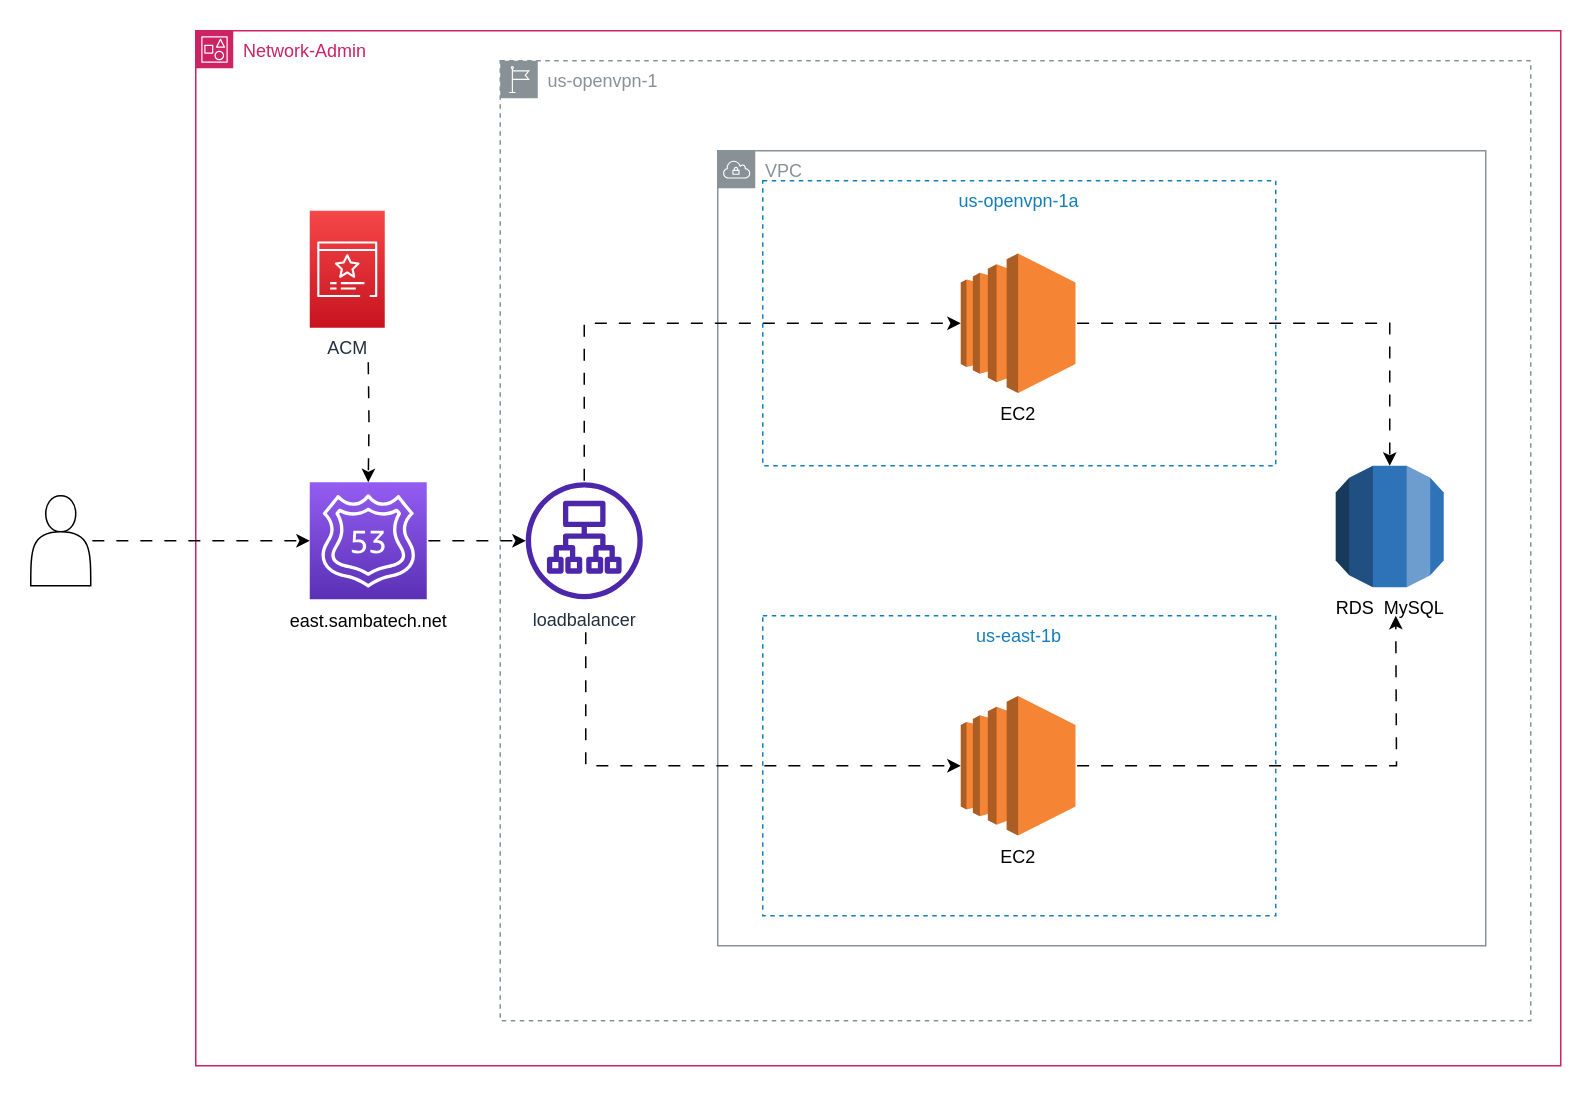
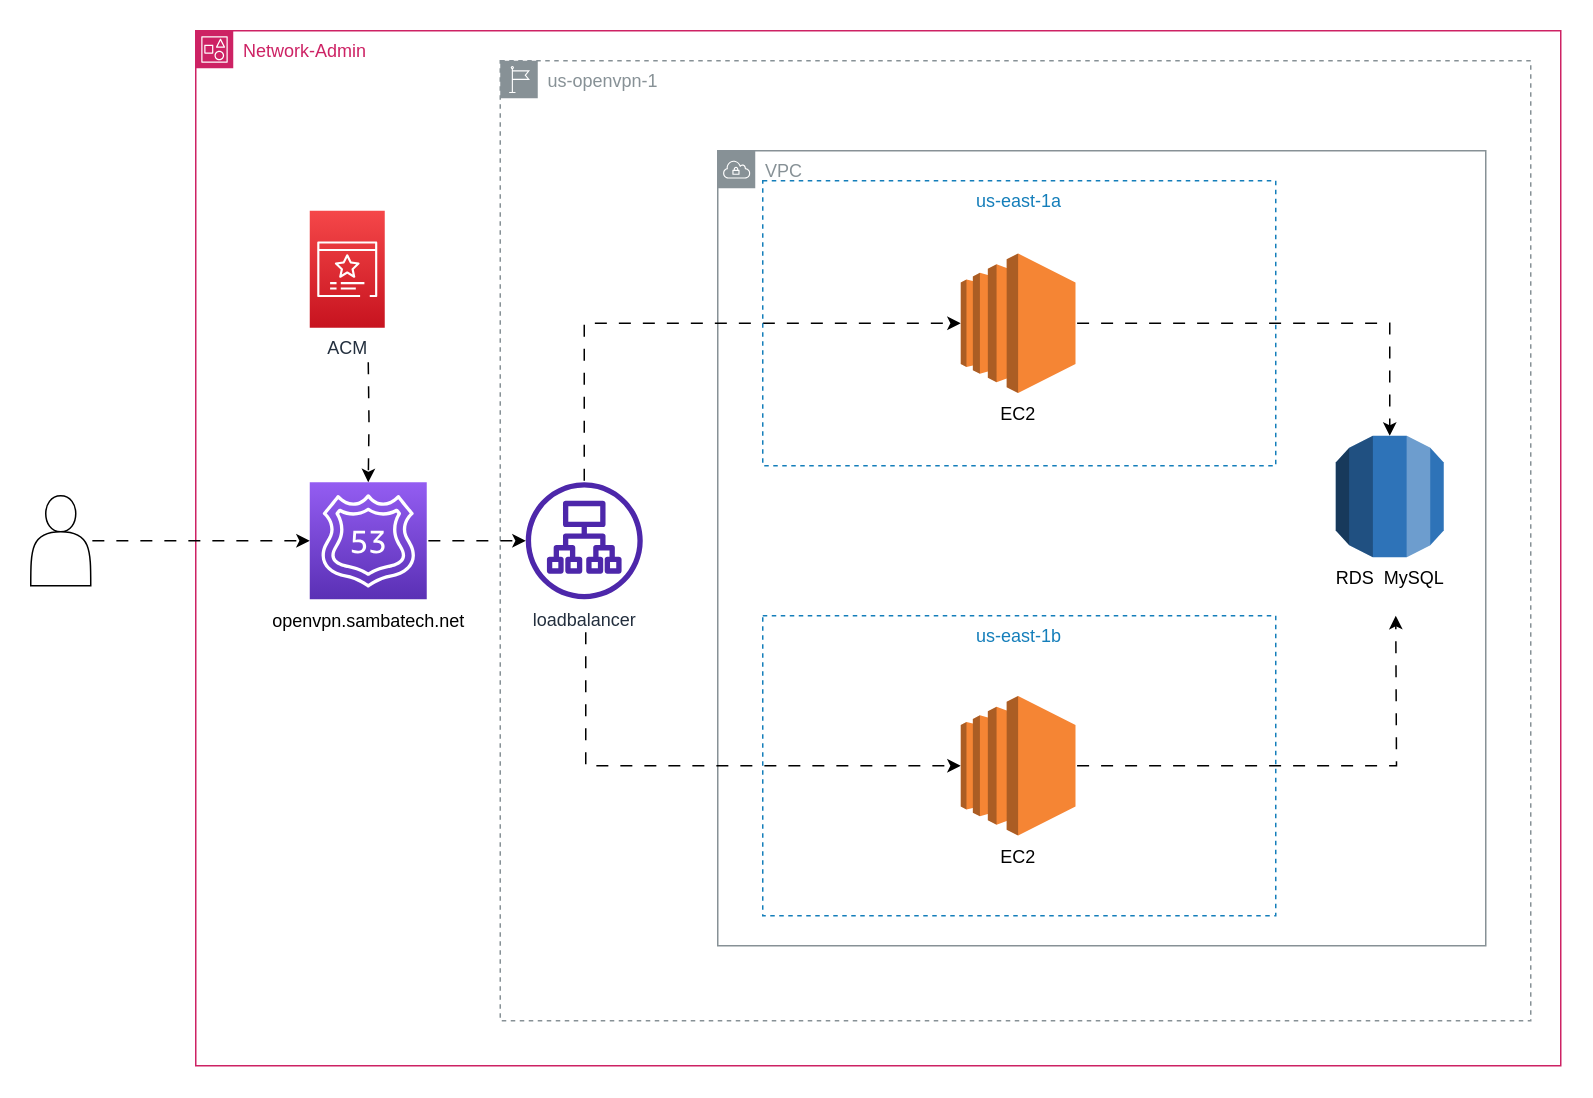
(1019, 202) -> (1019, 202)
(1390, 527) -> (1390, 497)
(369, 622) -> (369, 622)
